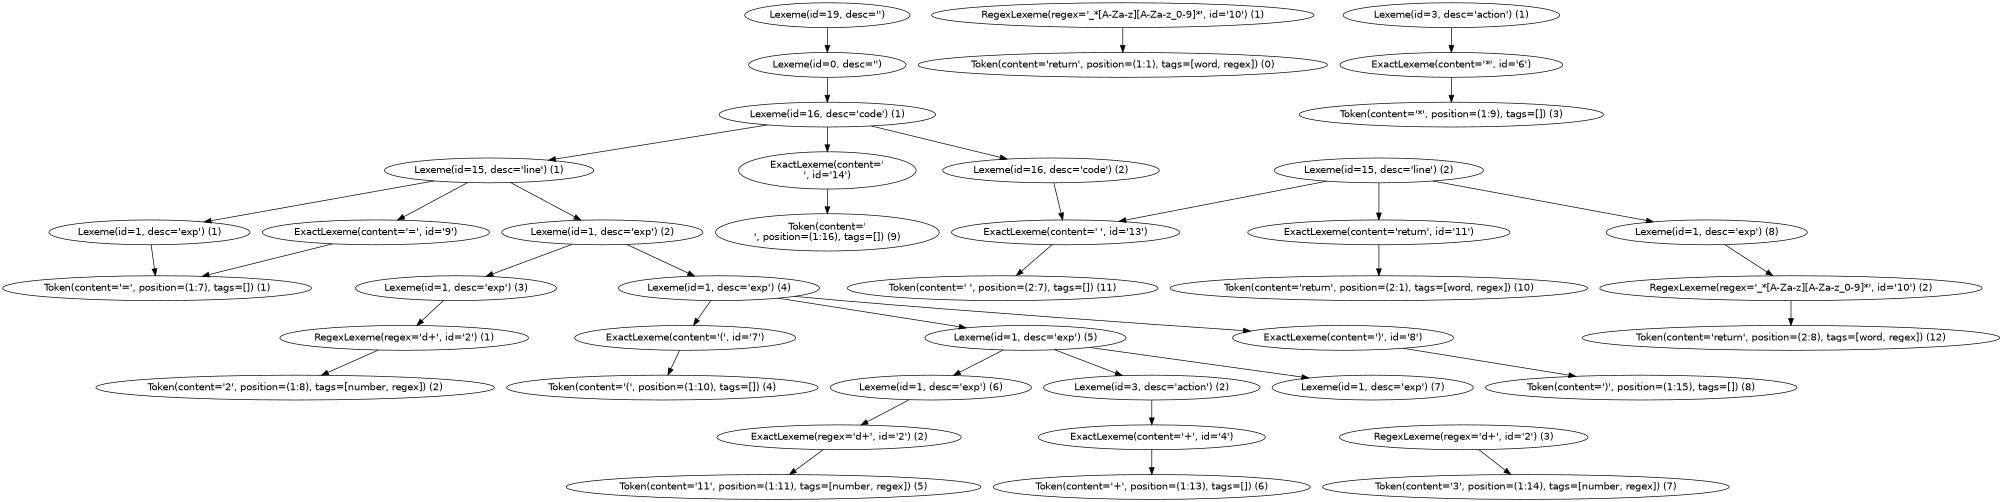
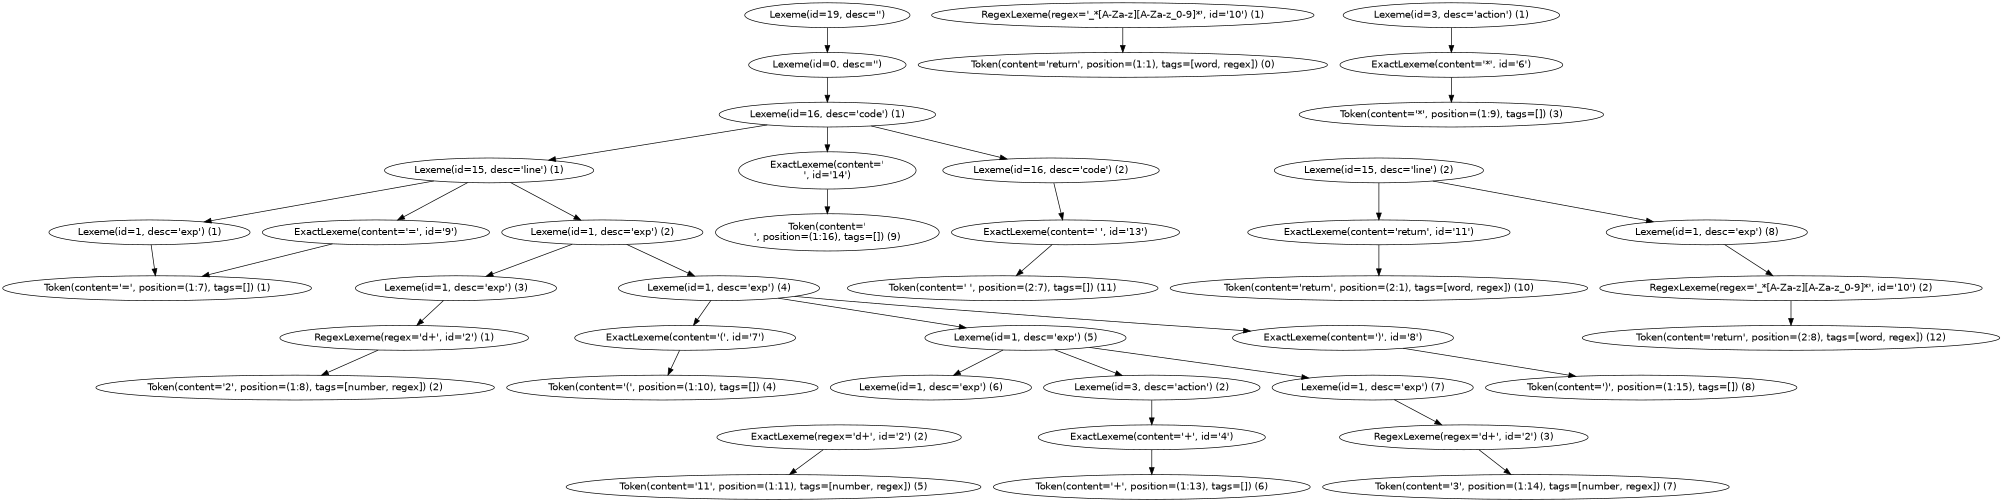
(1226, 201) -> none
(888, 411) -> none
none -> (1415, 411)
